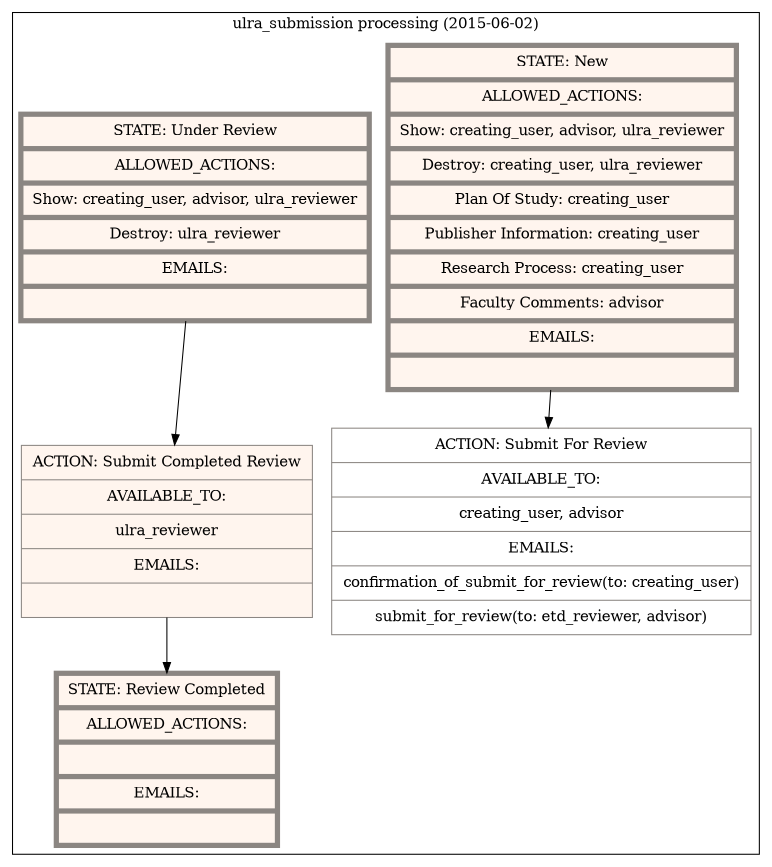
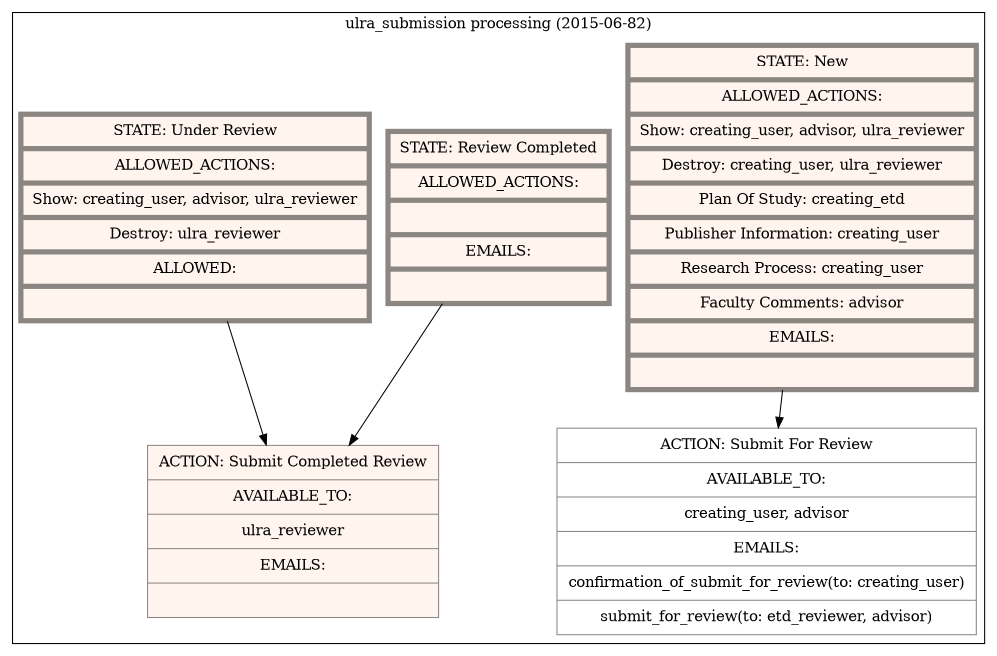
(386, 25) -> (499, 25)
(562, 200) -> (802, 200)
(195, 269) -> (195, 269)
(167, 640) -> (399, 370)
